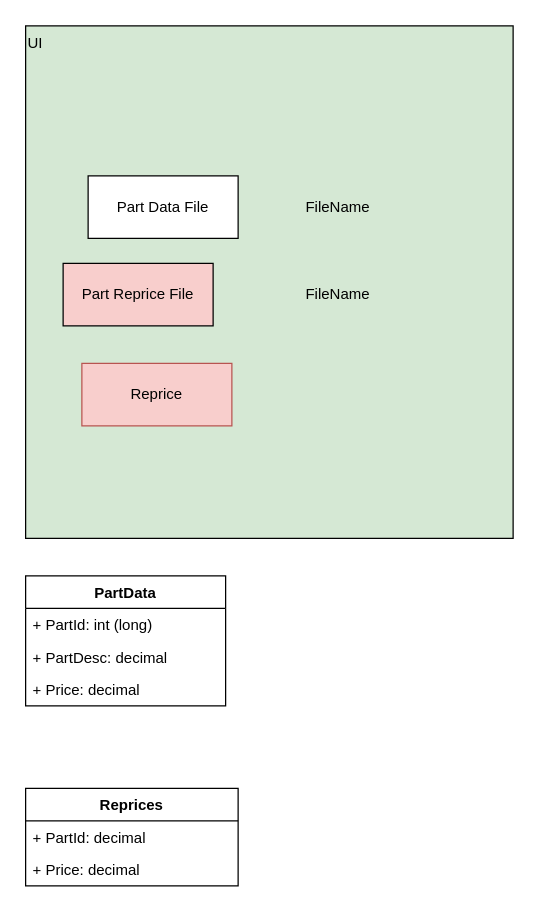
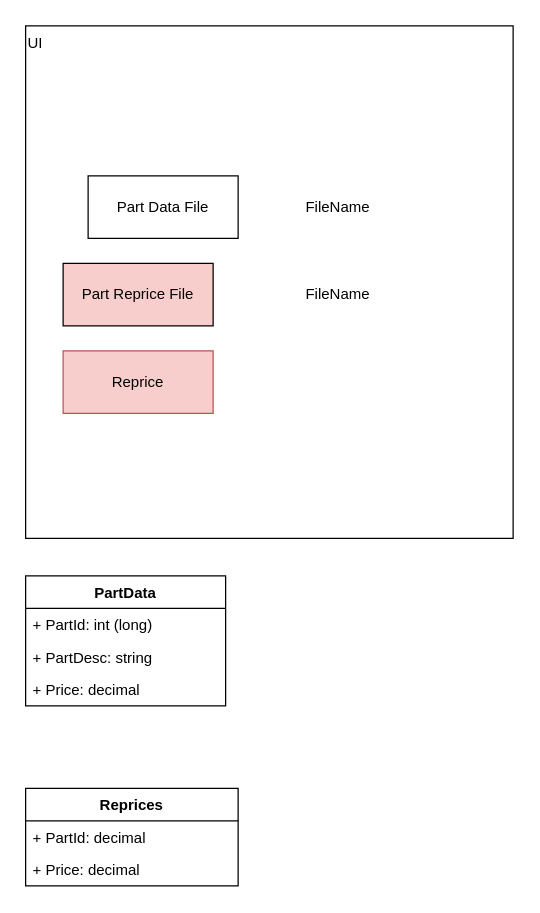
(269, 282) -> (269, 282)
(157, 394) -> (138, 382)
(103, 658) -> (100, 658)
